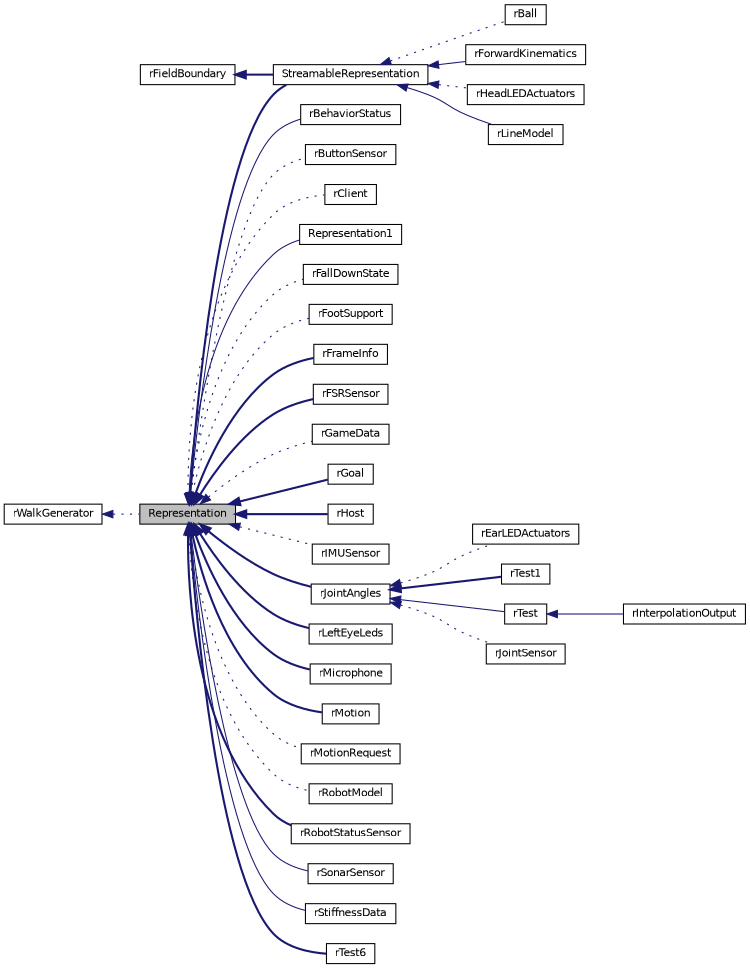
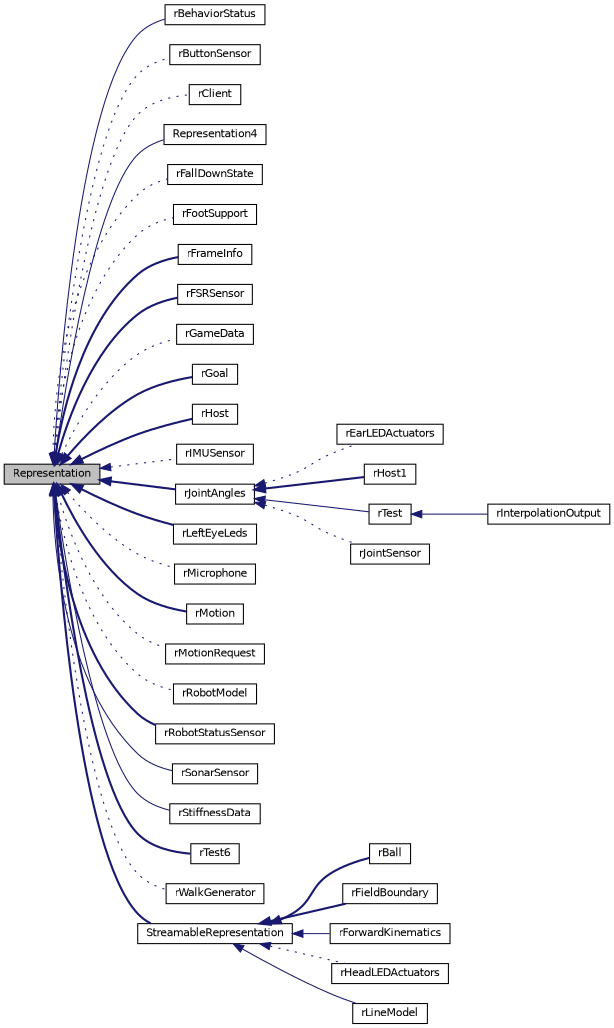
(448, 41) -> (320, 882)
(259, 75) -> (308, 912)
(351, 234) -> (215, 135)
(126, 514) -> (83, 715)
(526, 574) -> (390, 474)
(237, 616) -> (115, 539)
